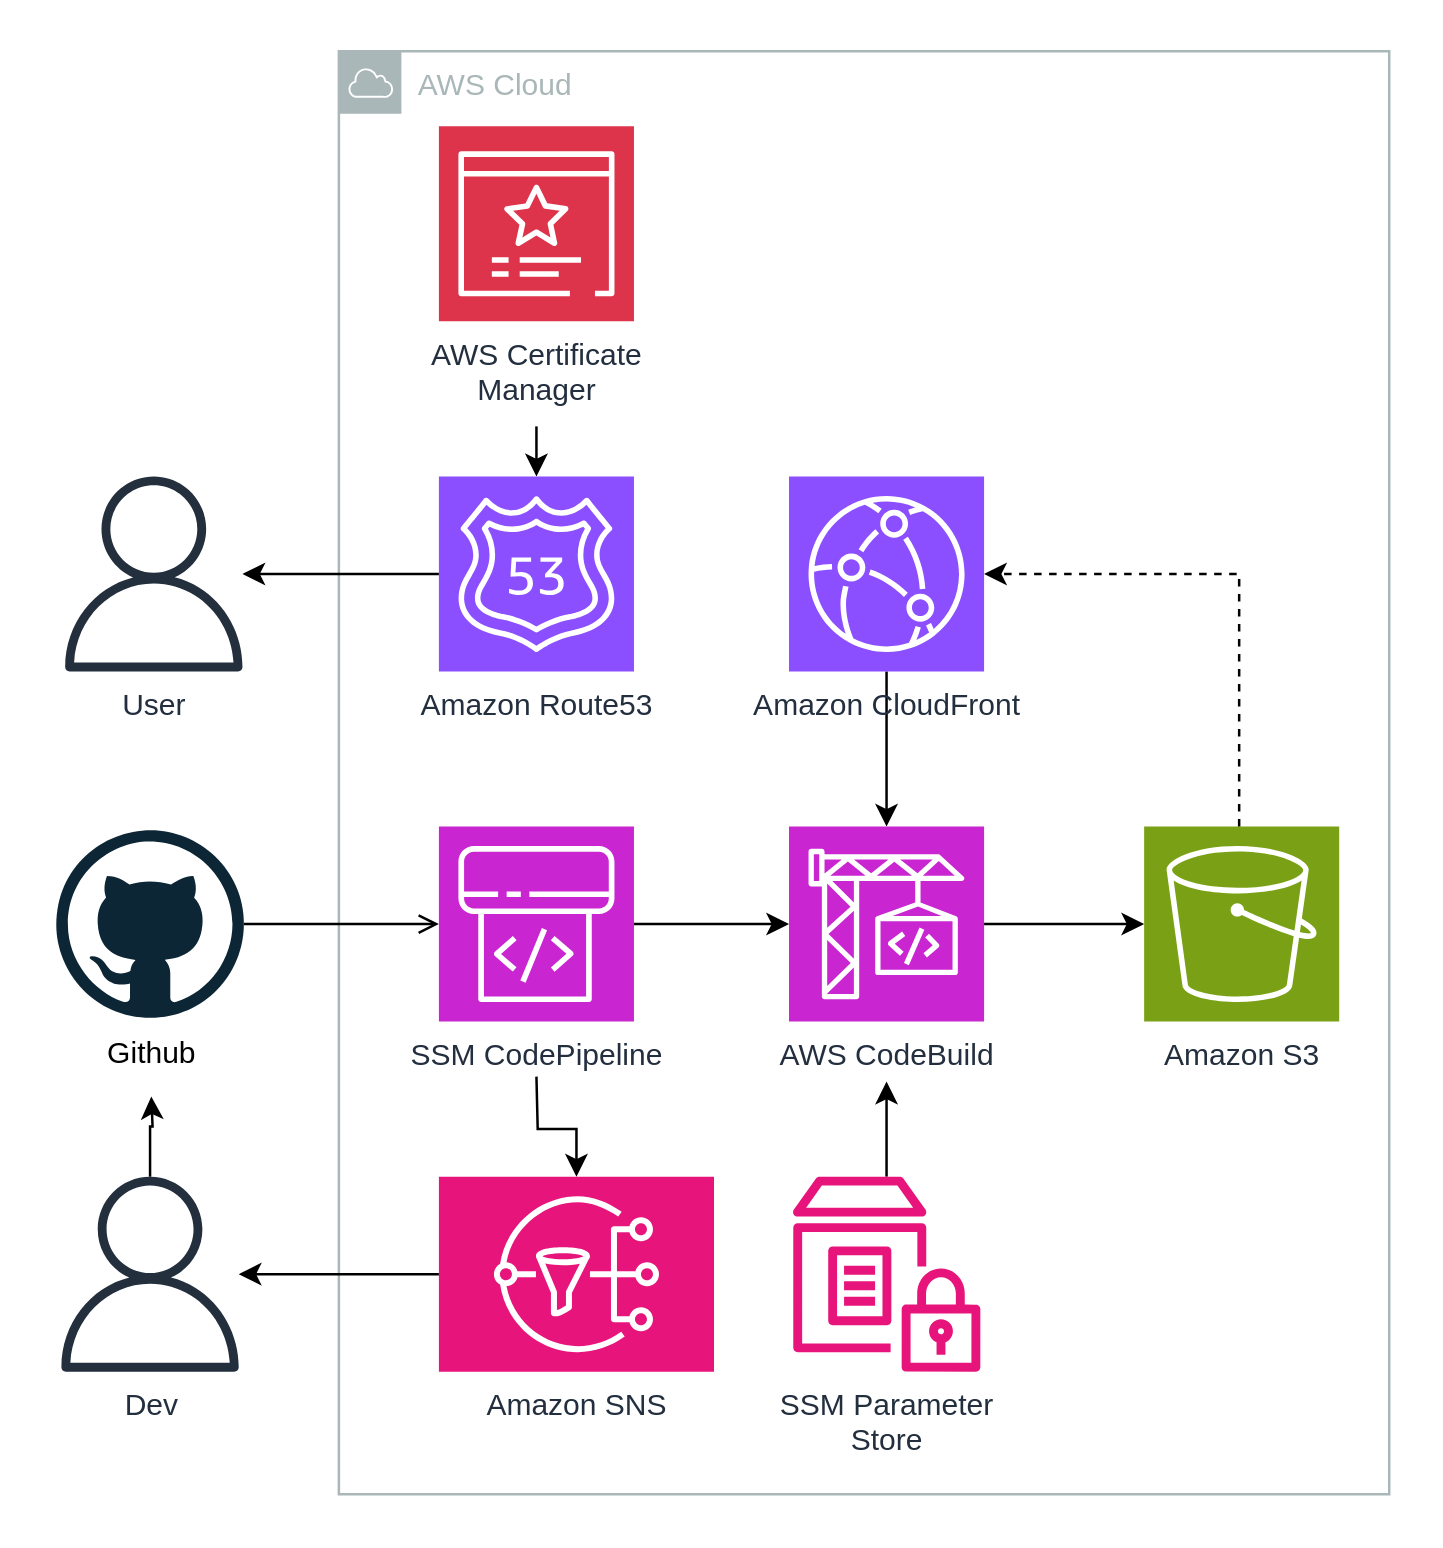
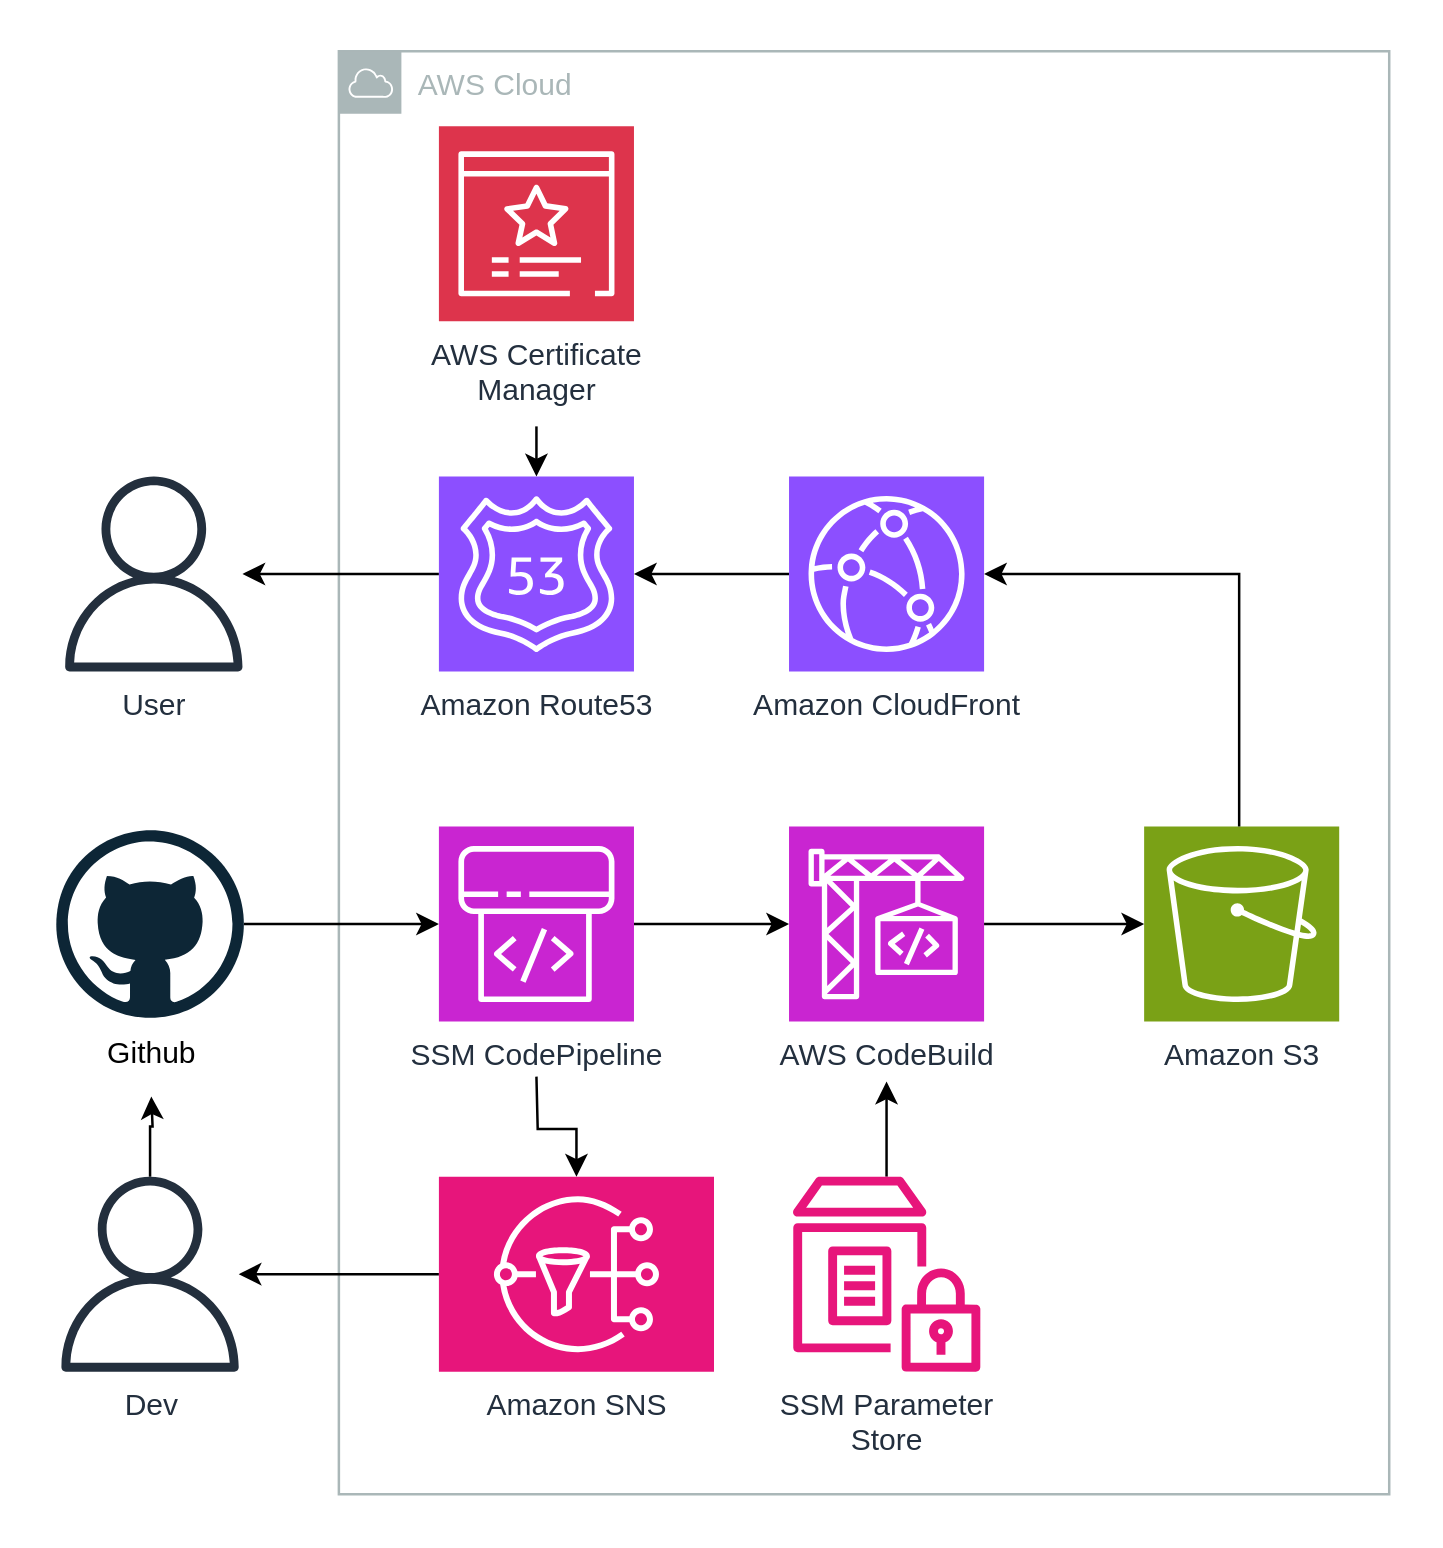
(1239, 578) -> (1239, 578)
(886, 740) -> (720, 574)
(424, 924) -> (420, 924)
